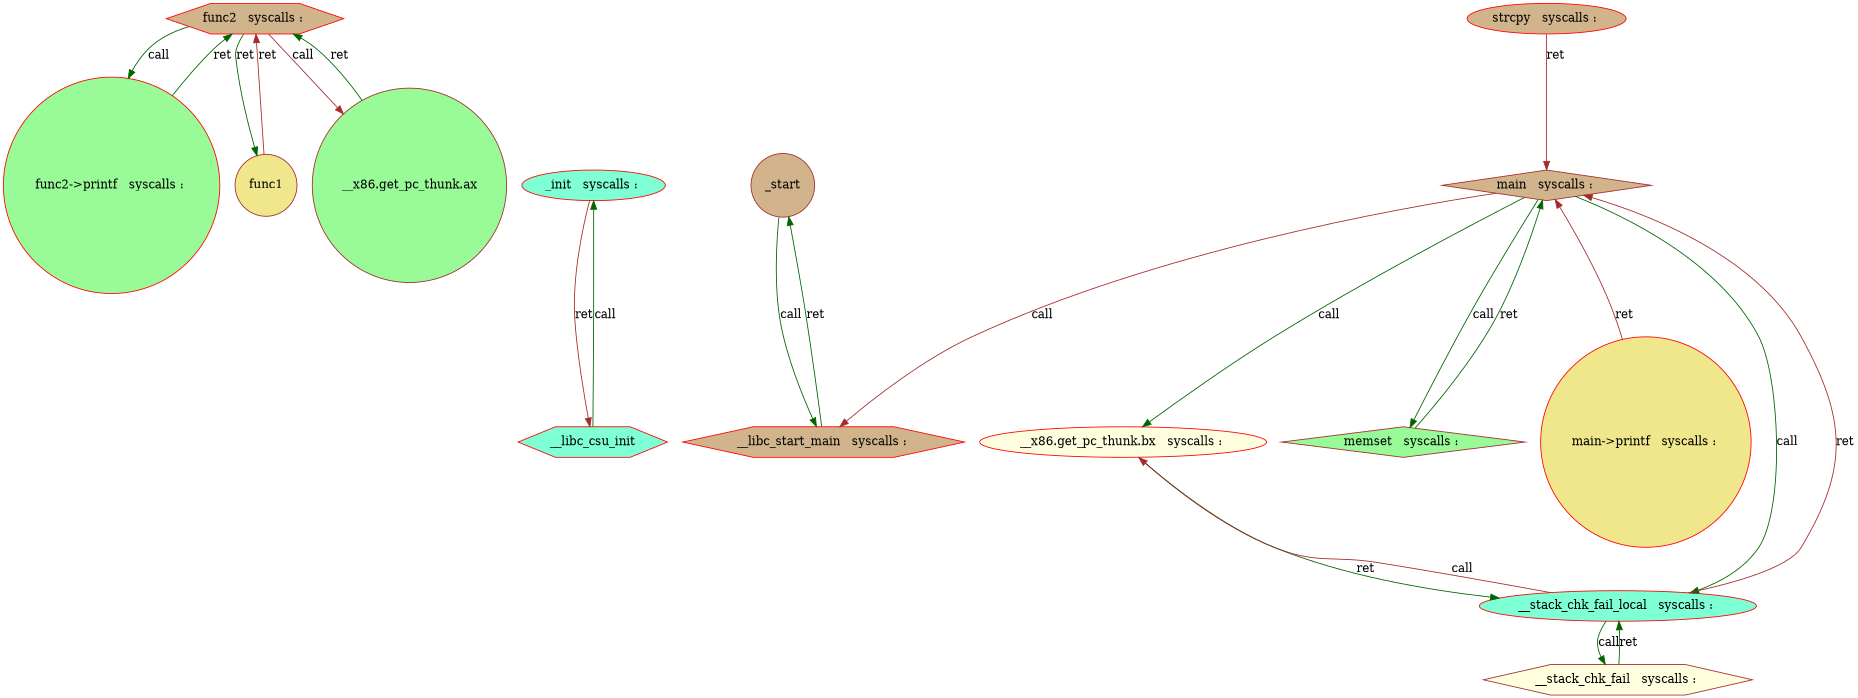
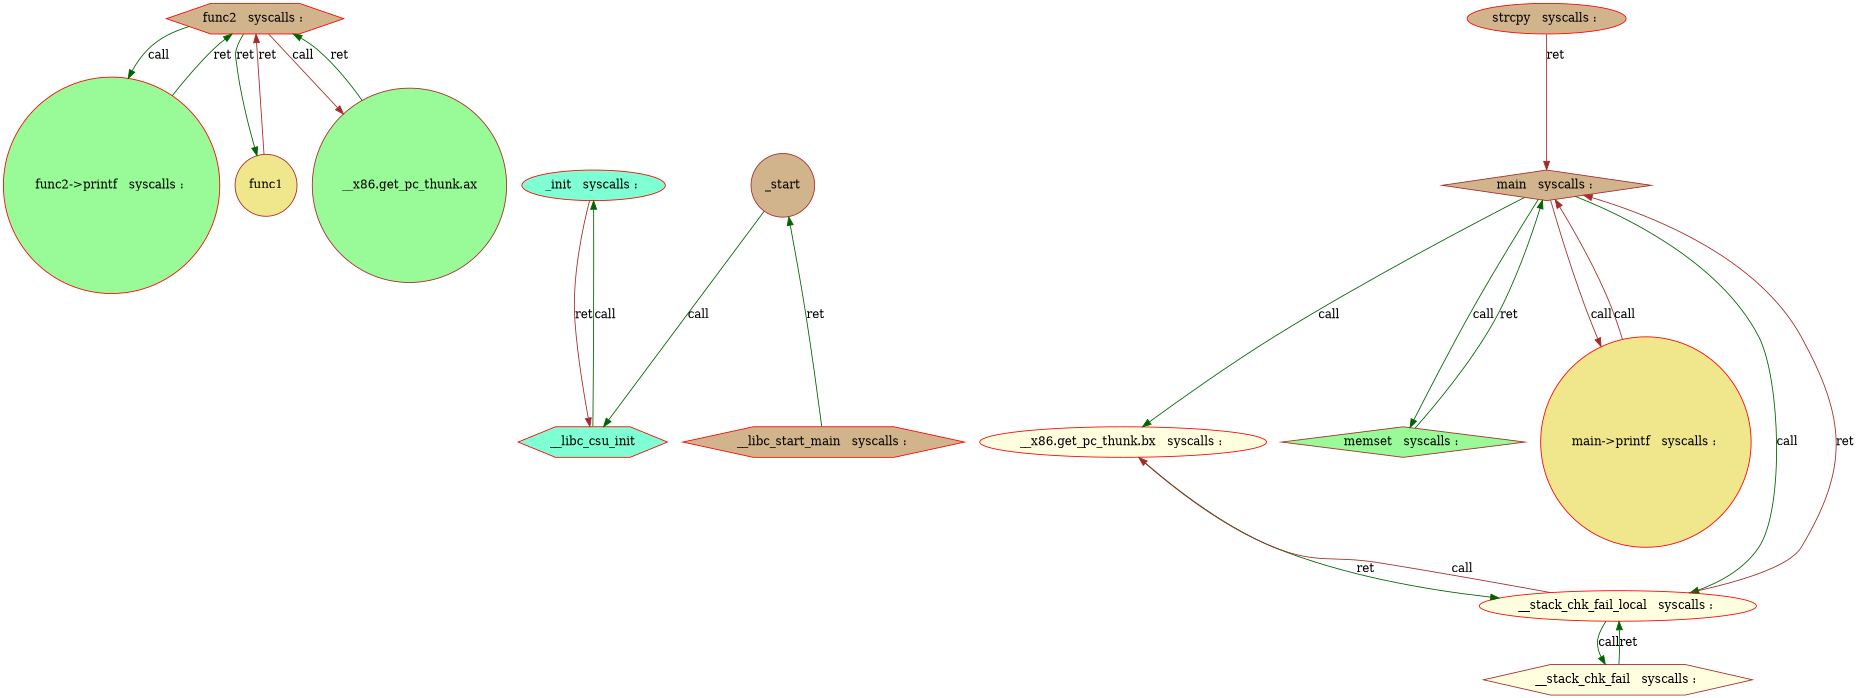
(1156, 269) -> (1572, 270)
(1625, 315) -> (1625, 315)
(780, 321) -> (686, 316)
(1618, 606) -> (1618, 606)
